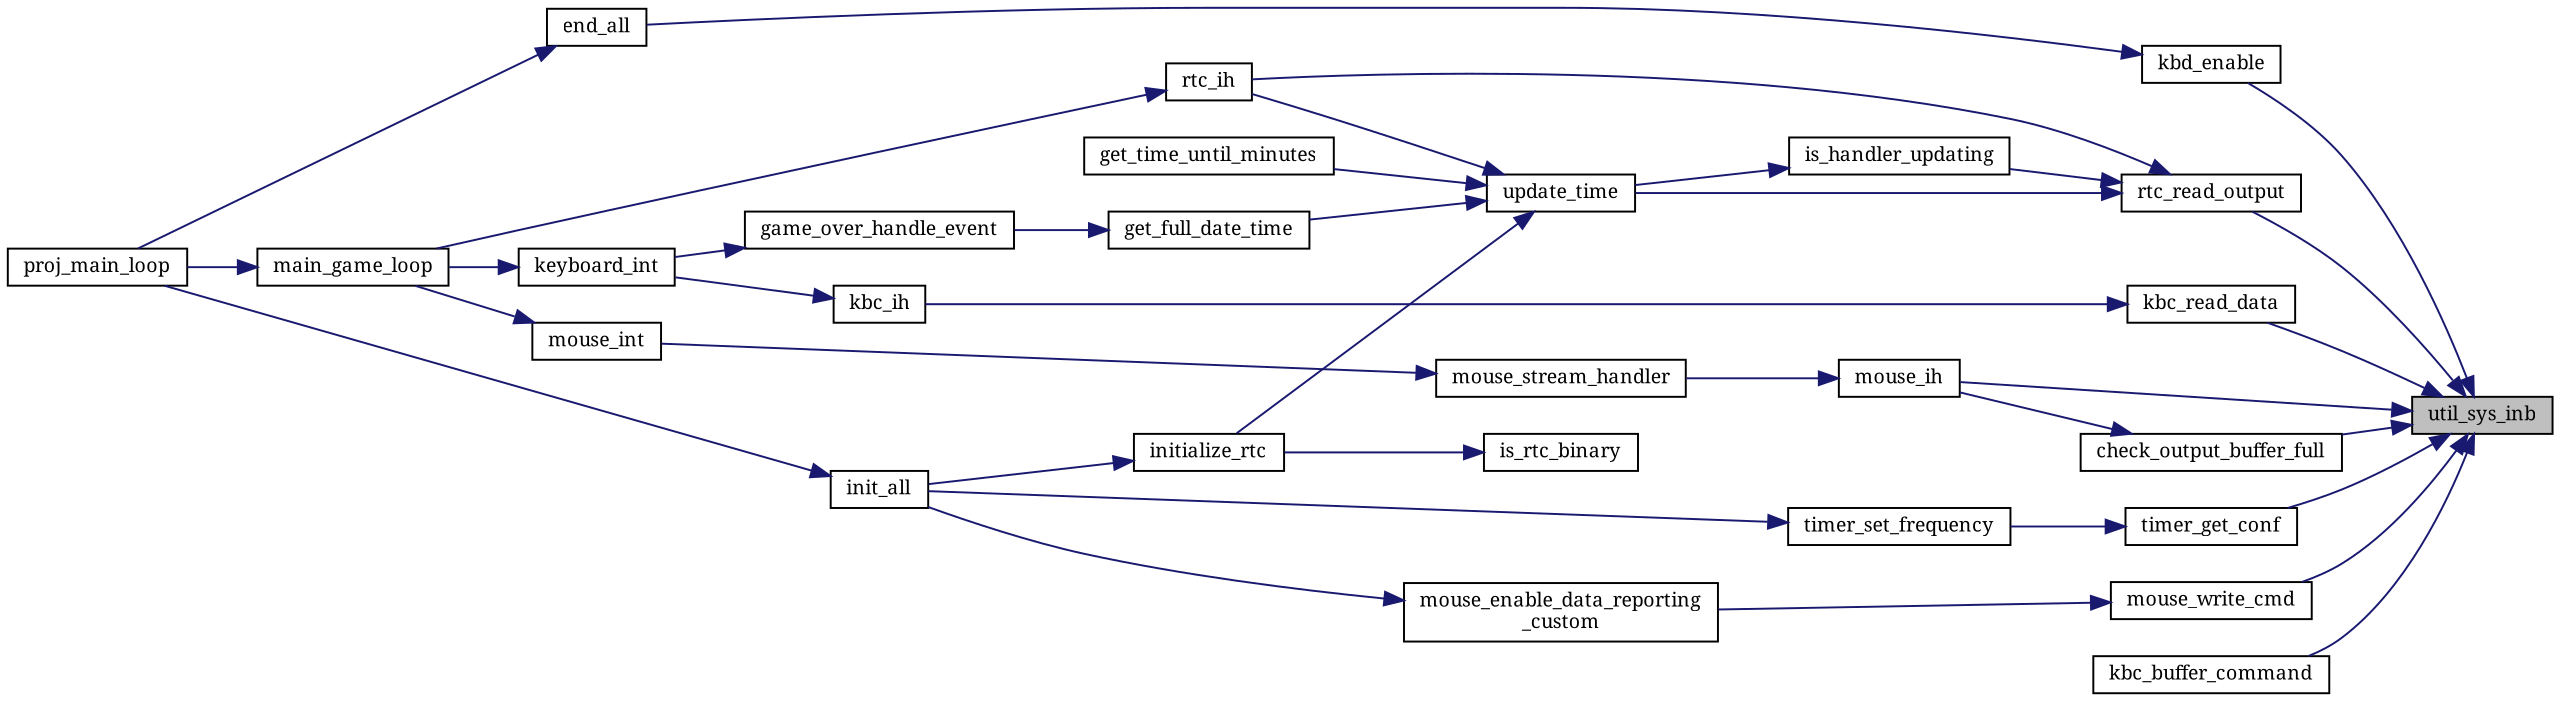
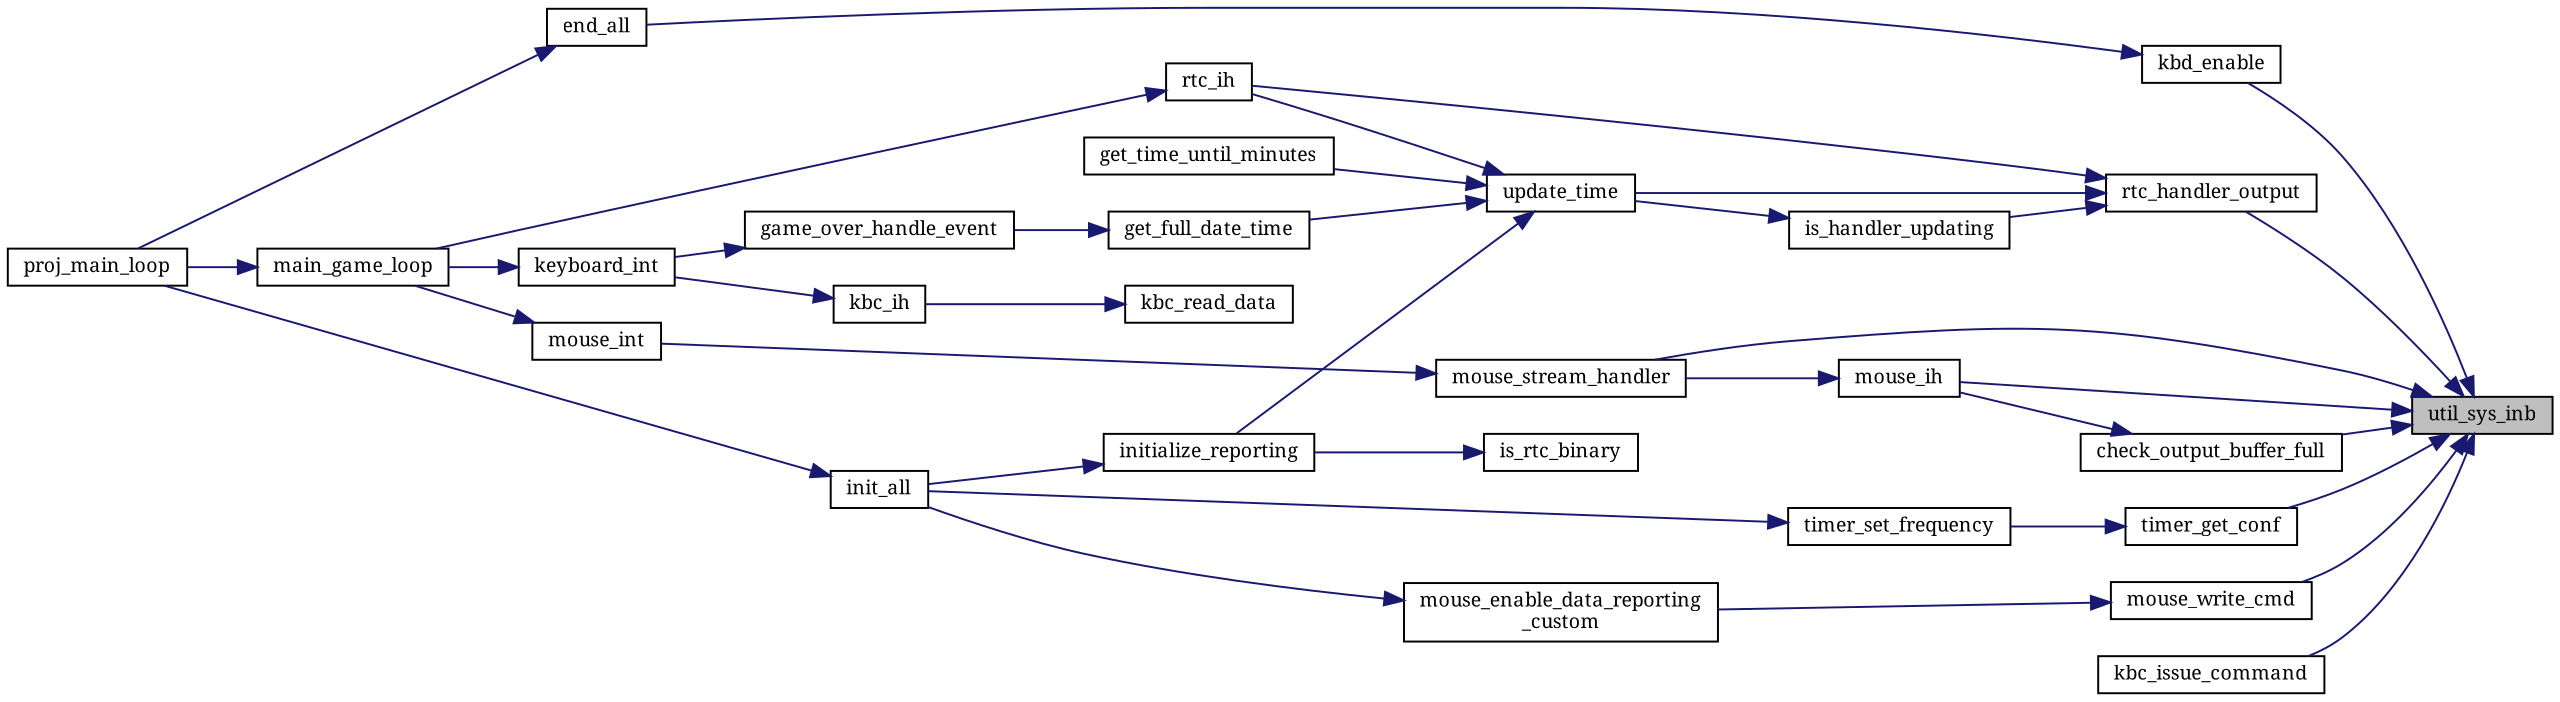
(2211, 193) -> (2211, 193)
(2347, 353) -> (2036, 329)
(1209, 452) -> (1209, 452)
(2211, 675) -> (2211, 675)
